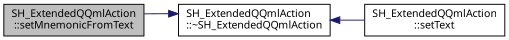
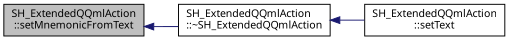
(156, 14) -> (166, 27)
